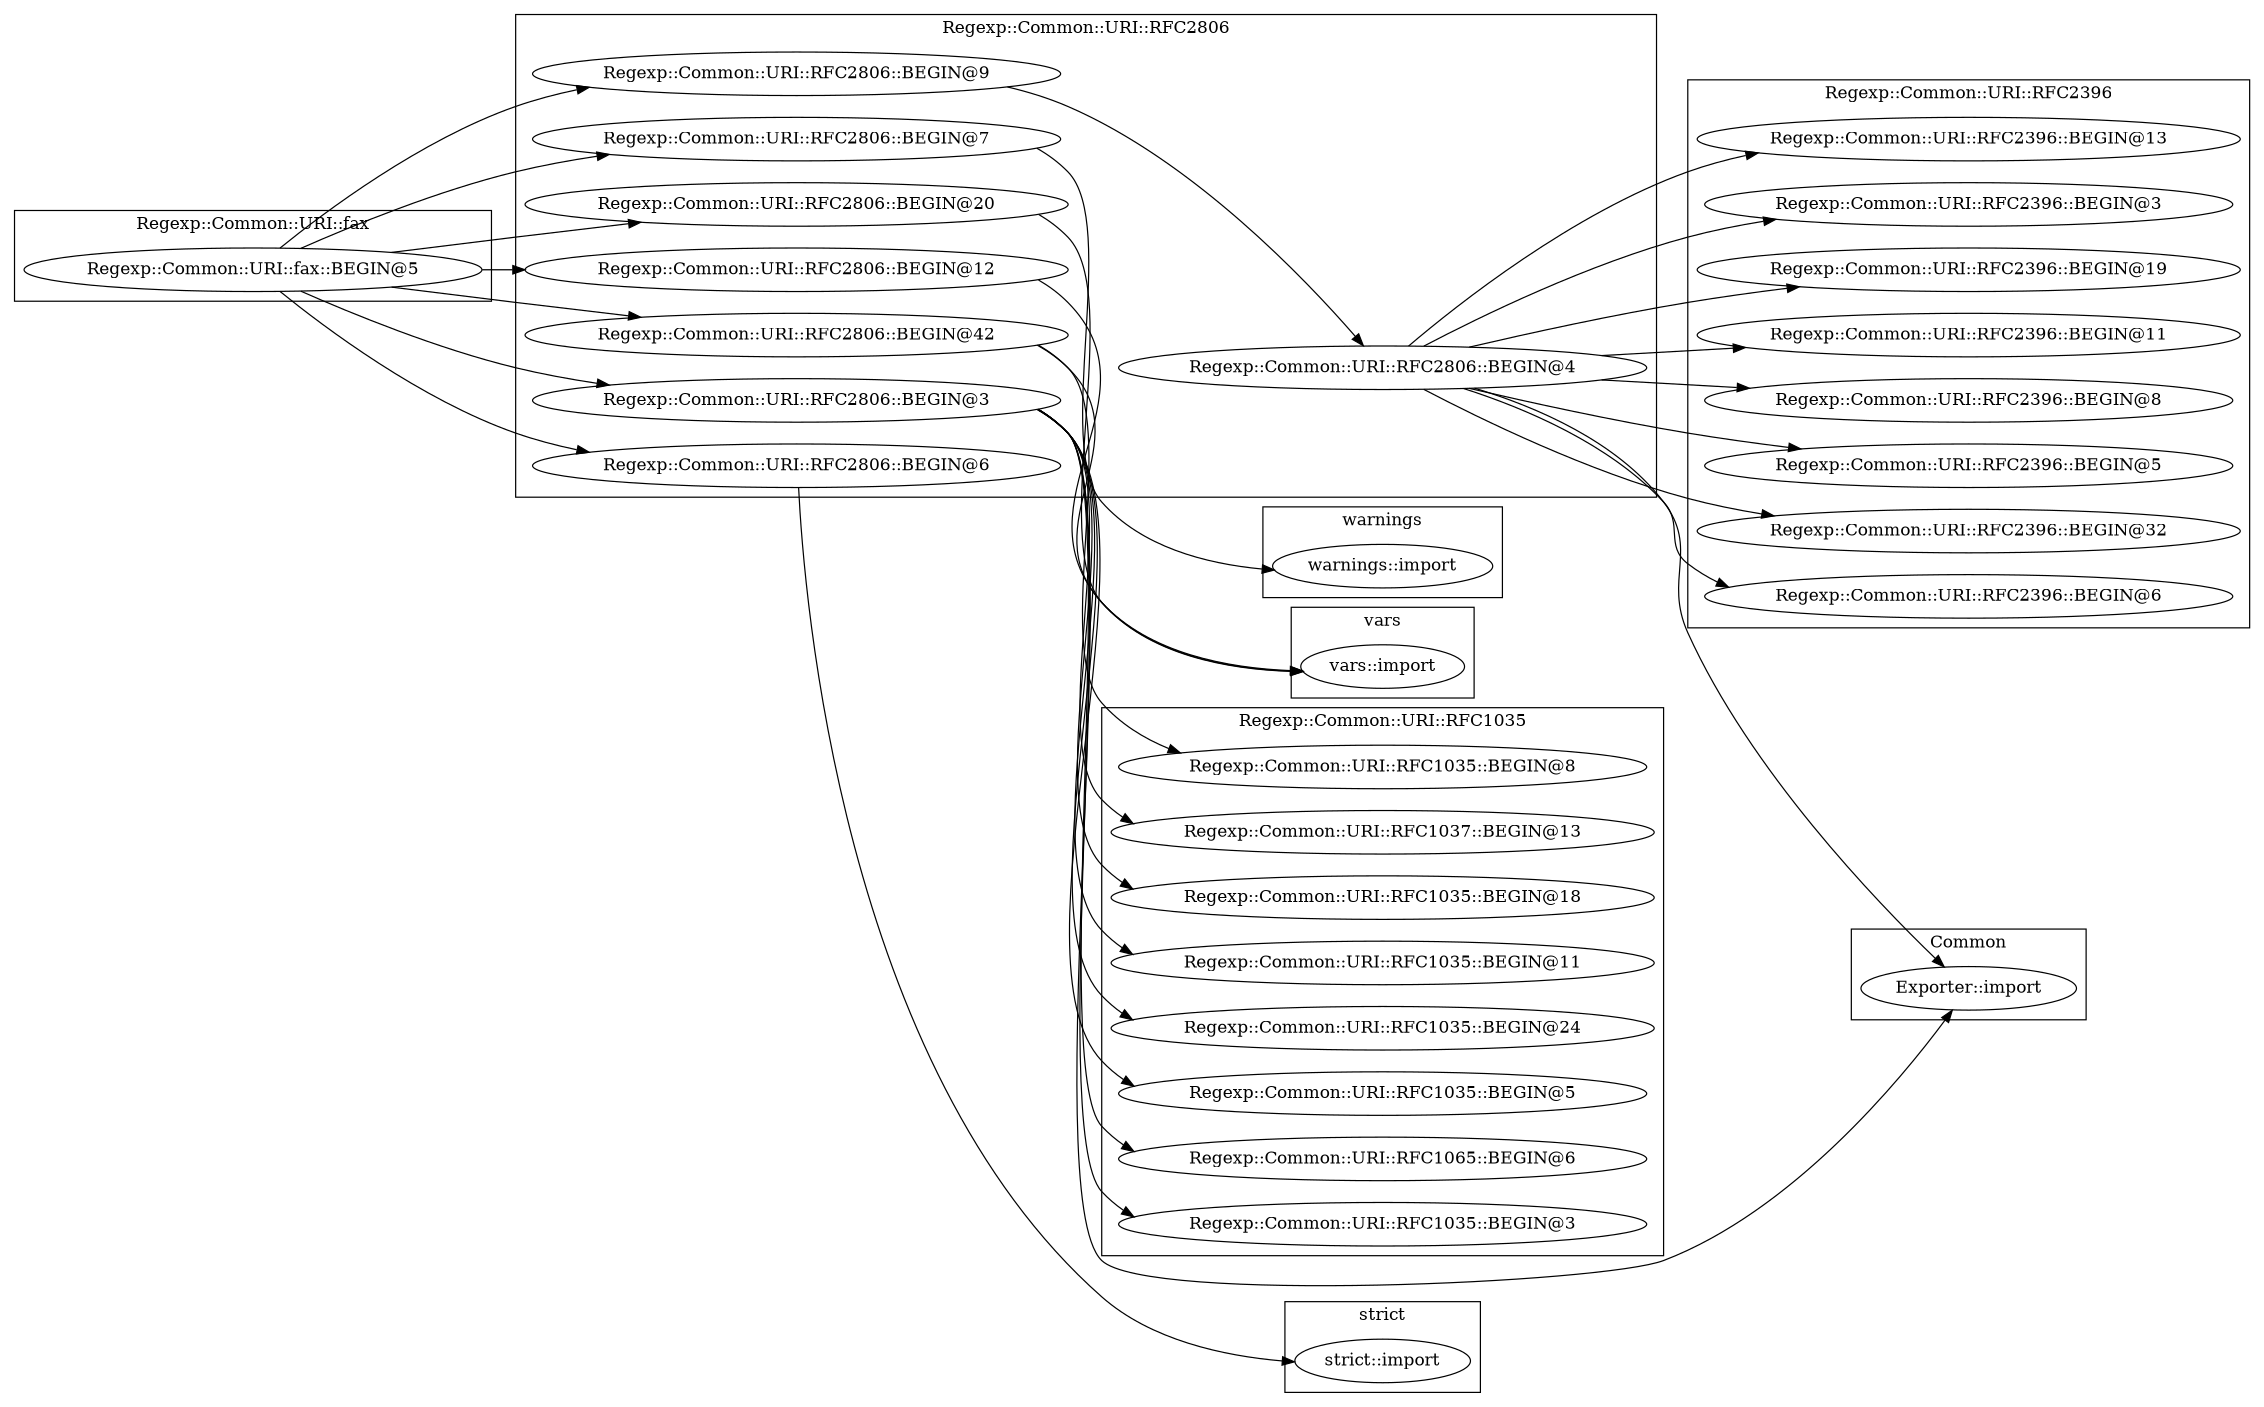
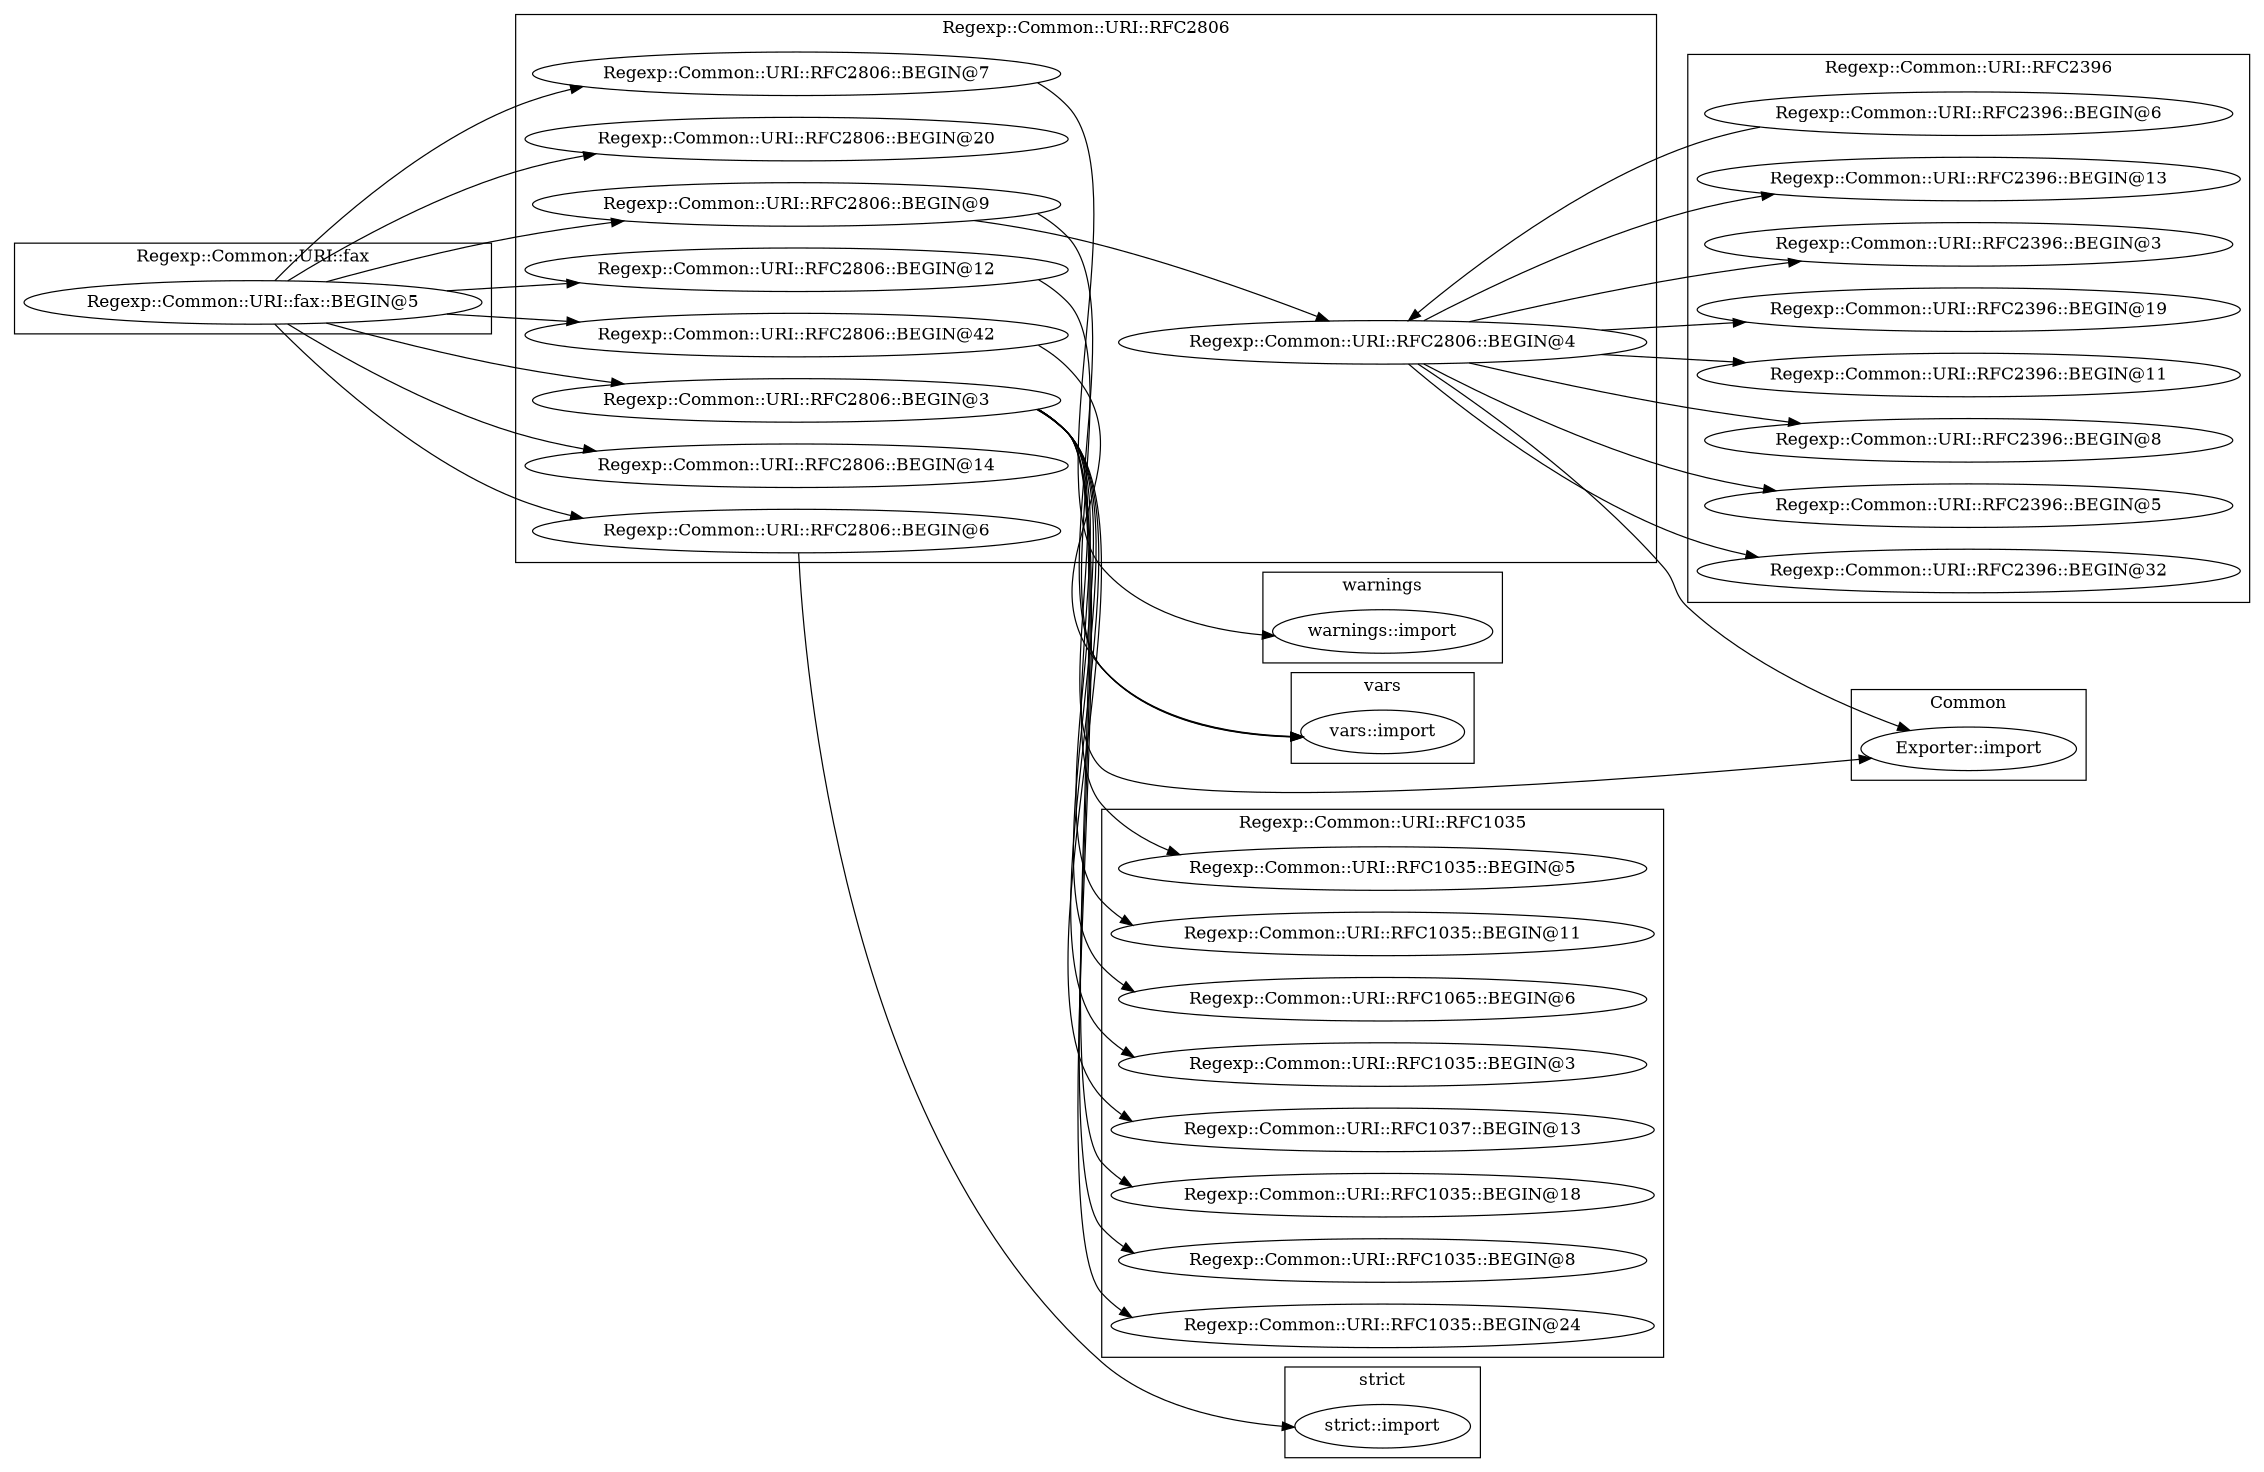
(1615, 460) -> (1578, 199)
none -> (797, 466)
(1082, 504) -> (1080, 536)
(1085, 557) -> (1085, 826)
